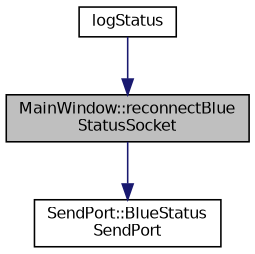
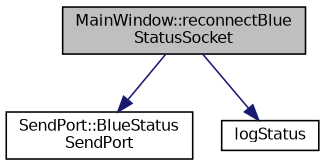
(128, 58) -> (226, 81)
